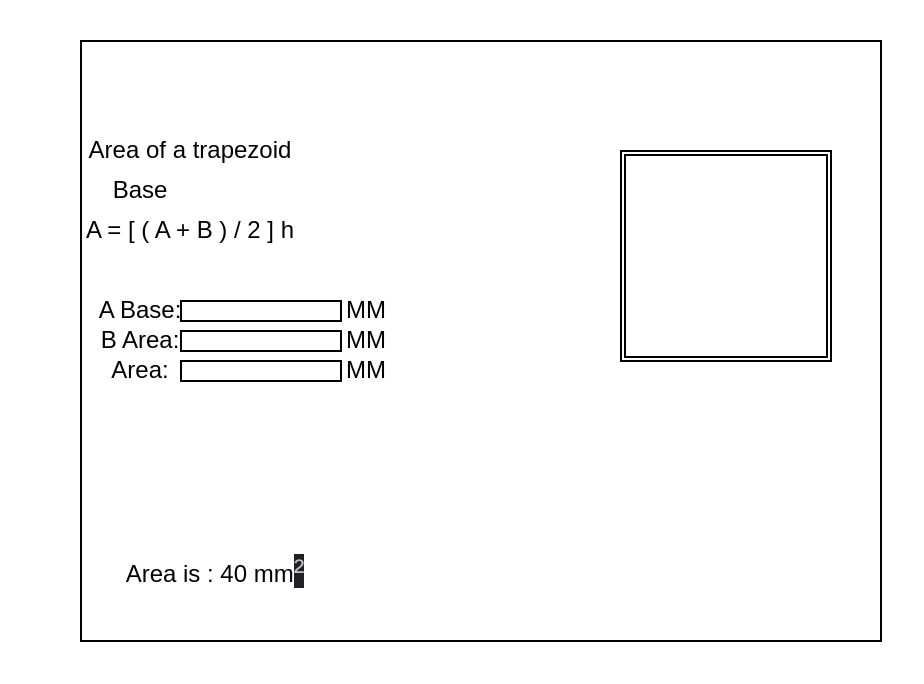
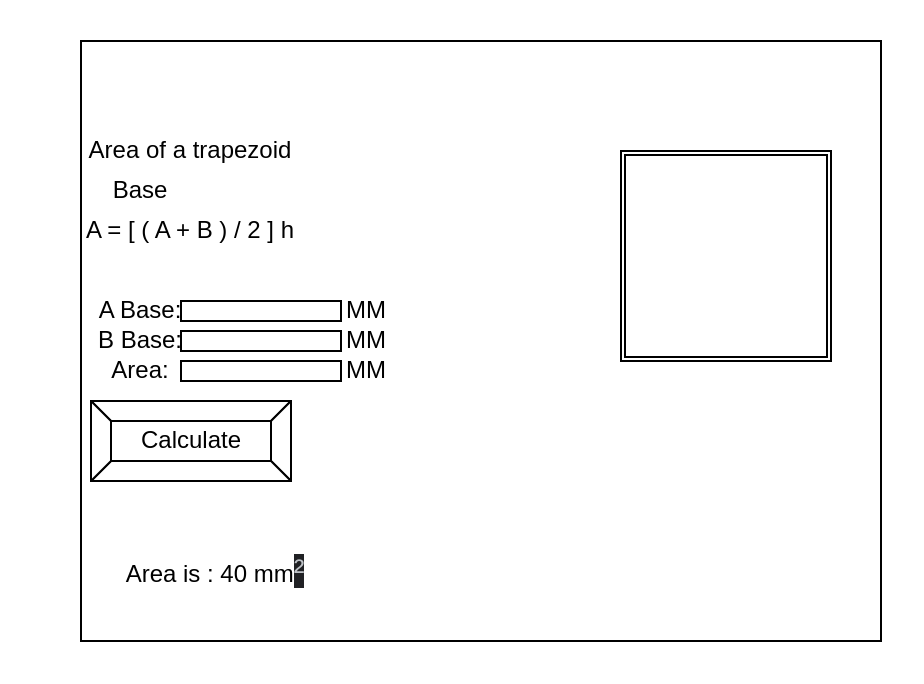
(141, 341) -> (141, 341)
none -> (191, 441)
